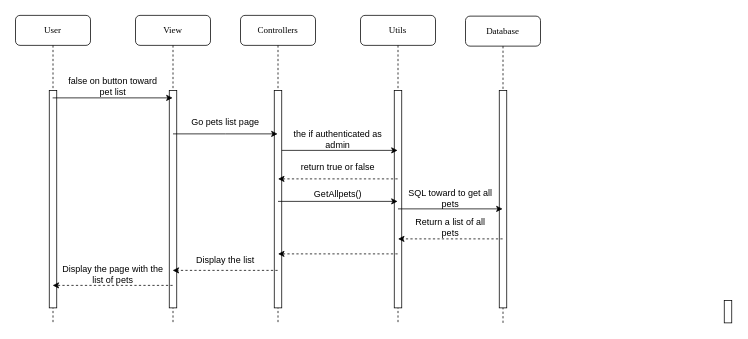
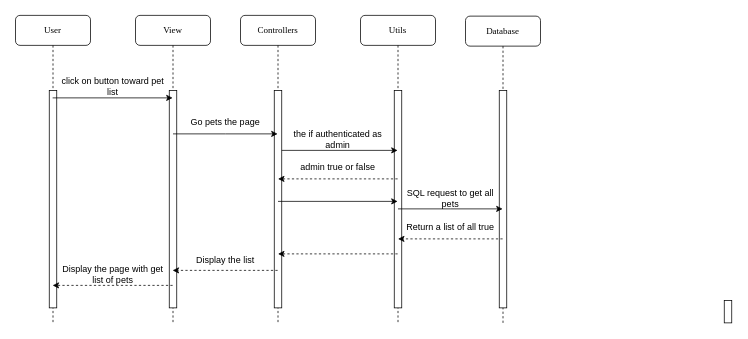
(113, 87) -> (113, 87)
(225, 123) -> (225, 123)
(338, 168) -> (338, 168)
(338, 195) -> none
(450, 198) -> (450, 198)
(450, 228) -> (450, 228)
(113, 274) -> (113, 274)
